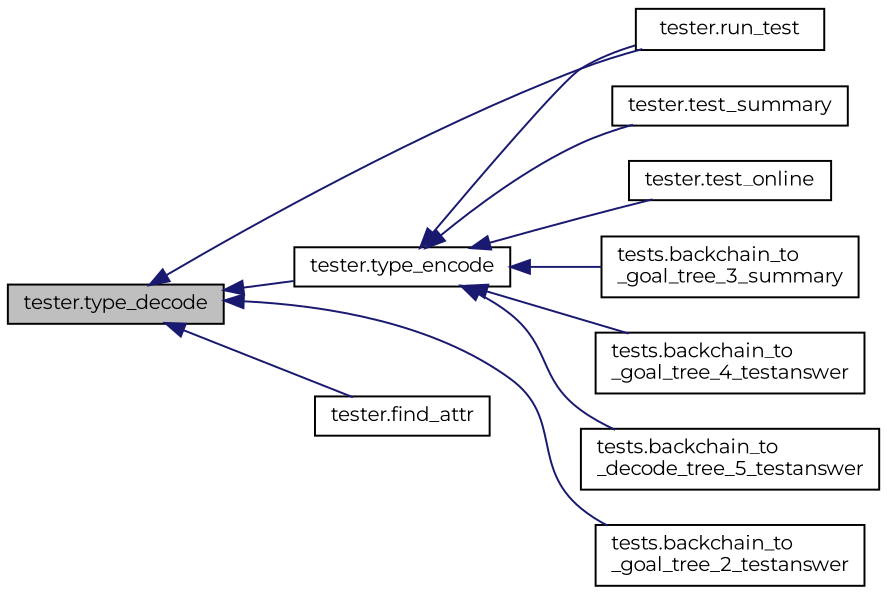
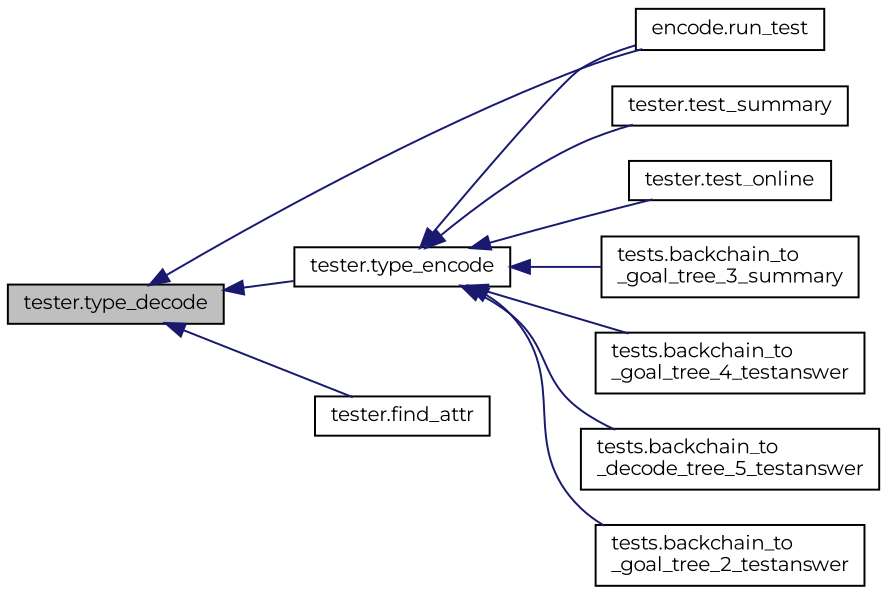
(730, 29) -> (730, 29)
(468, 354) -> (544, 411)
